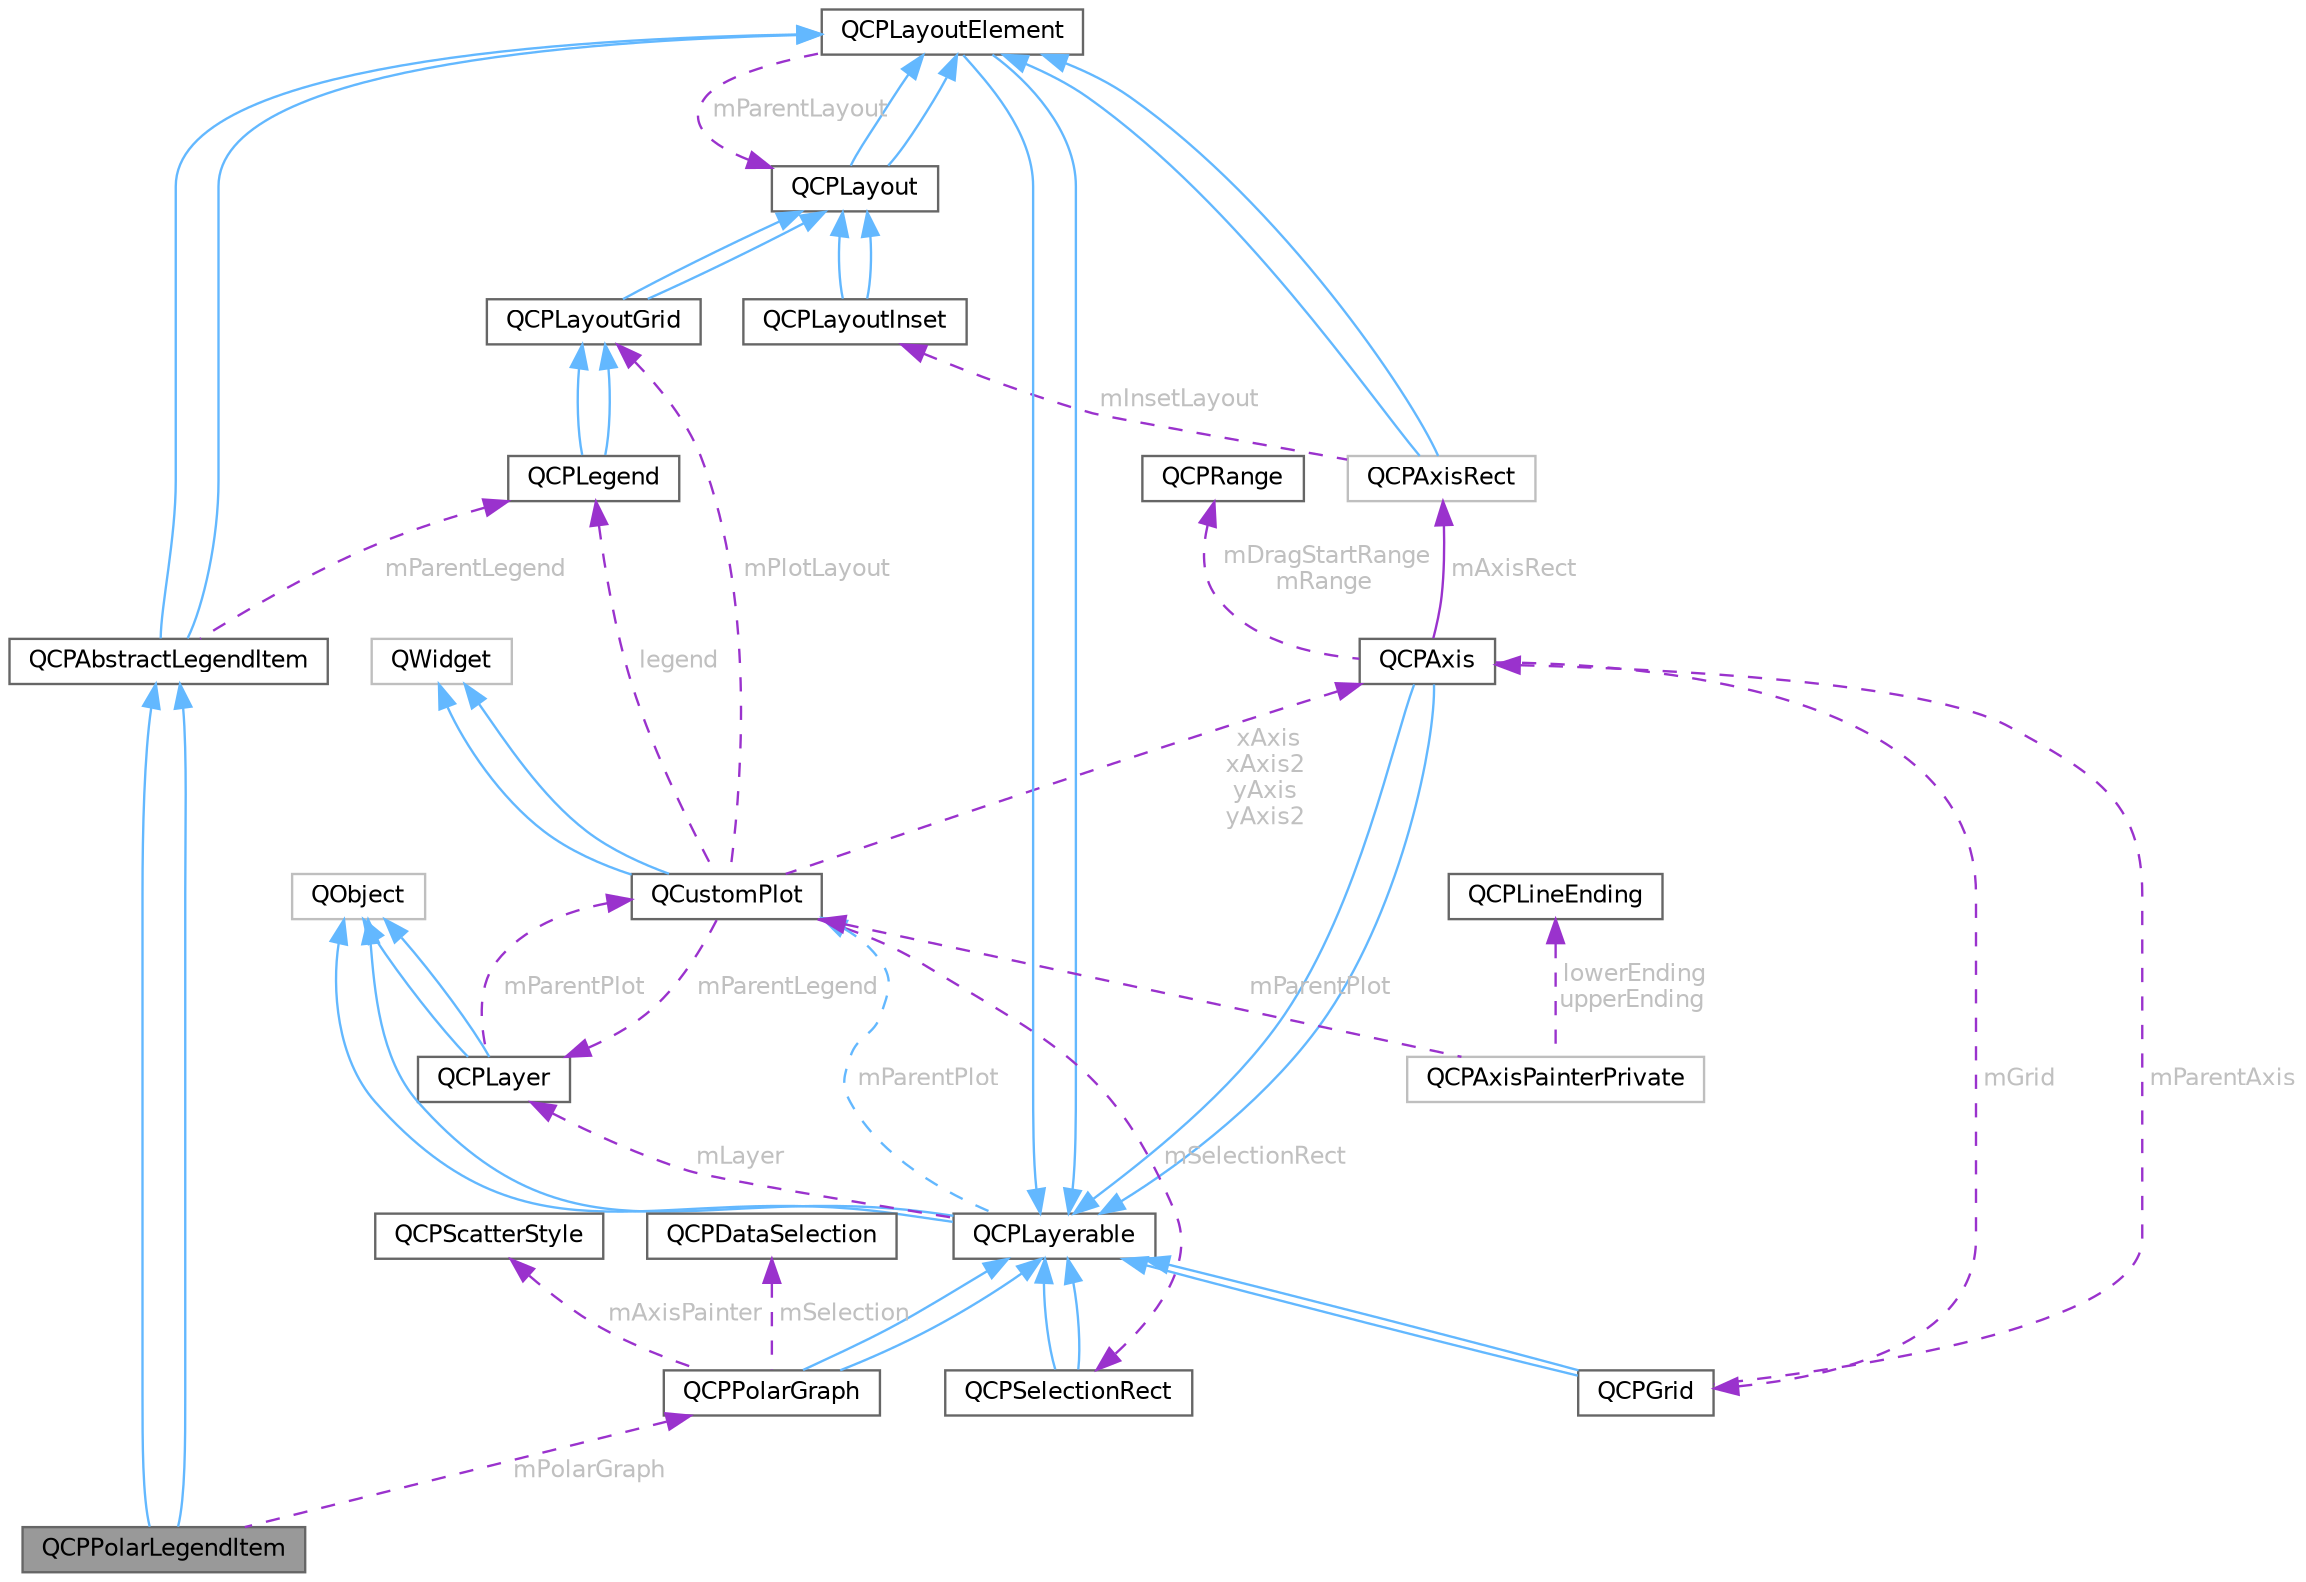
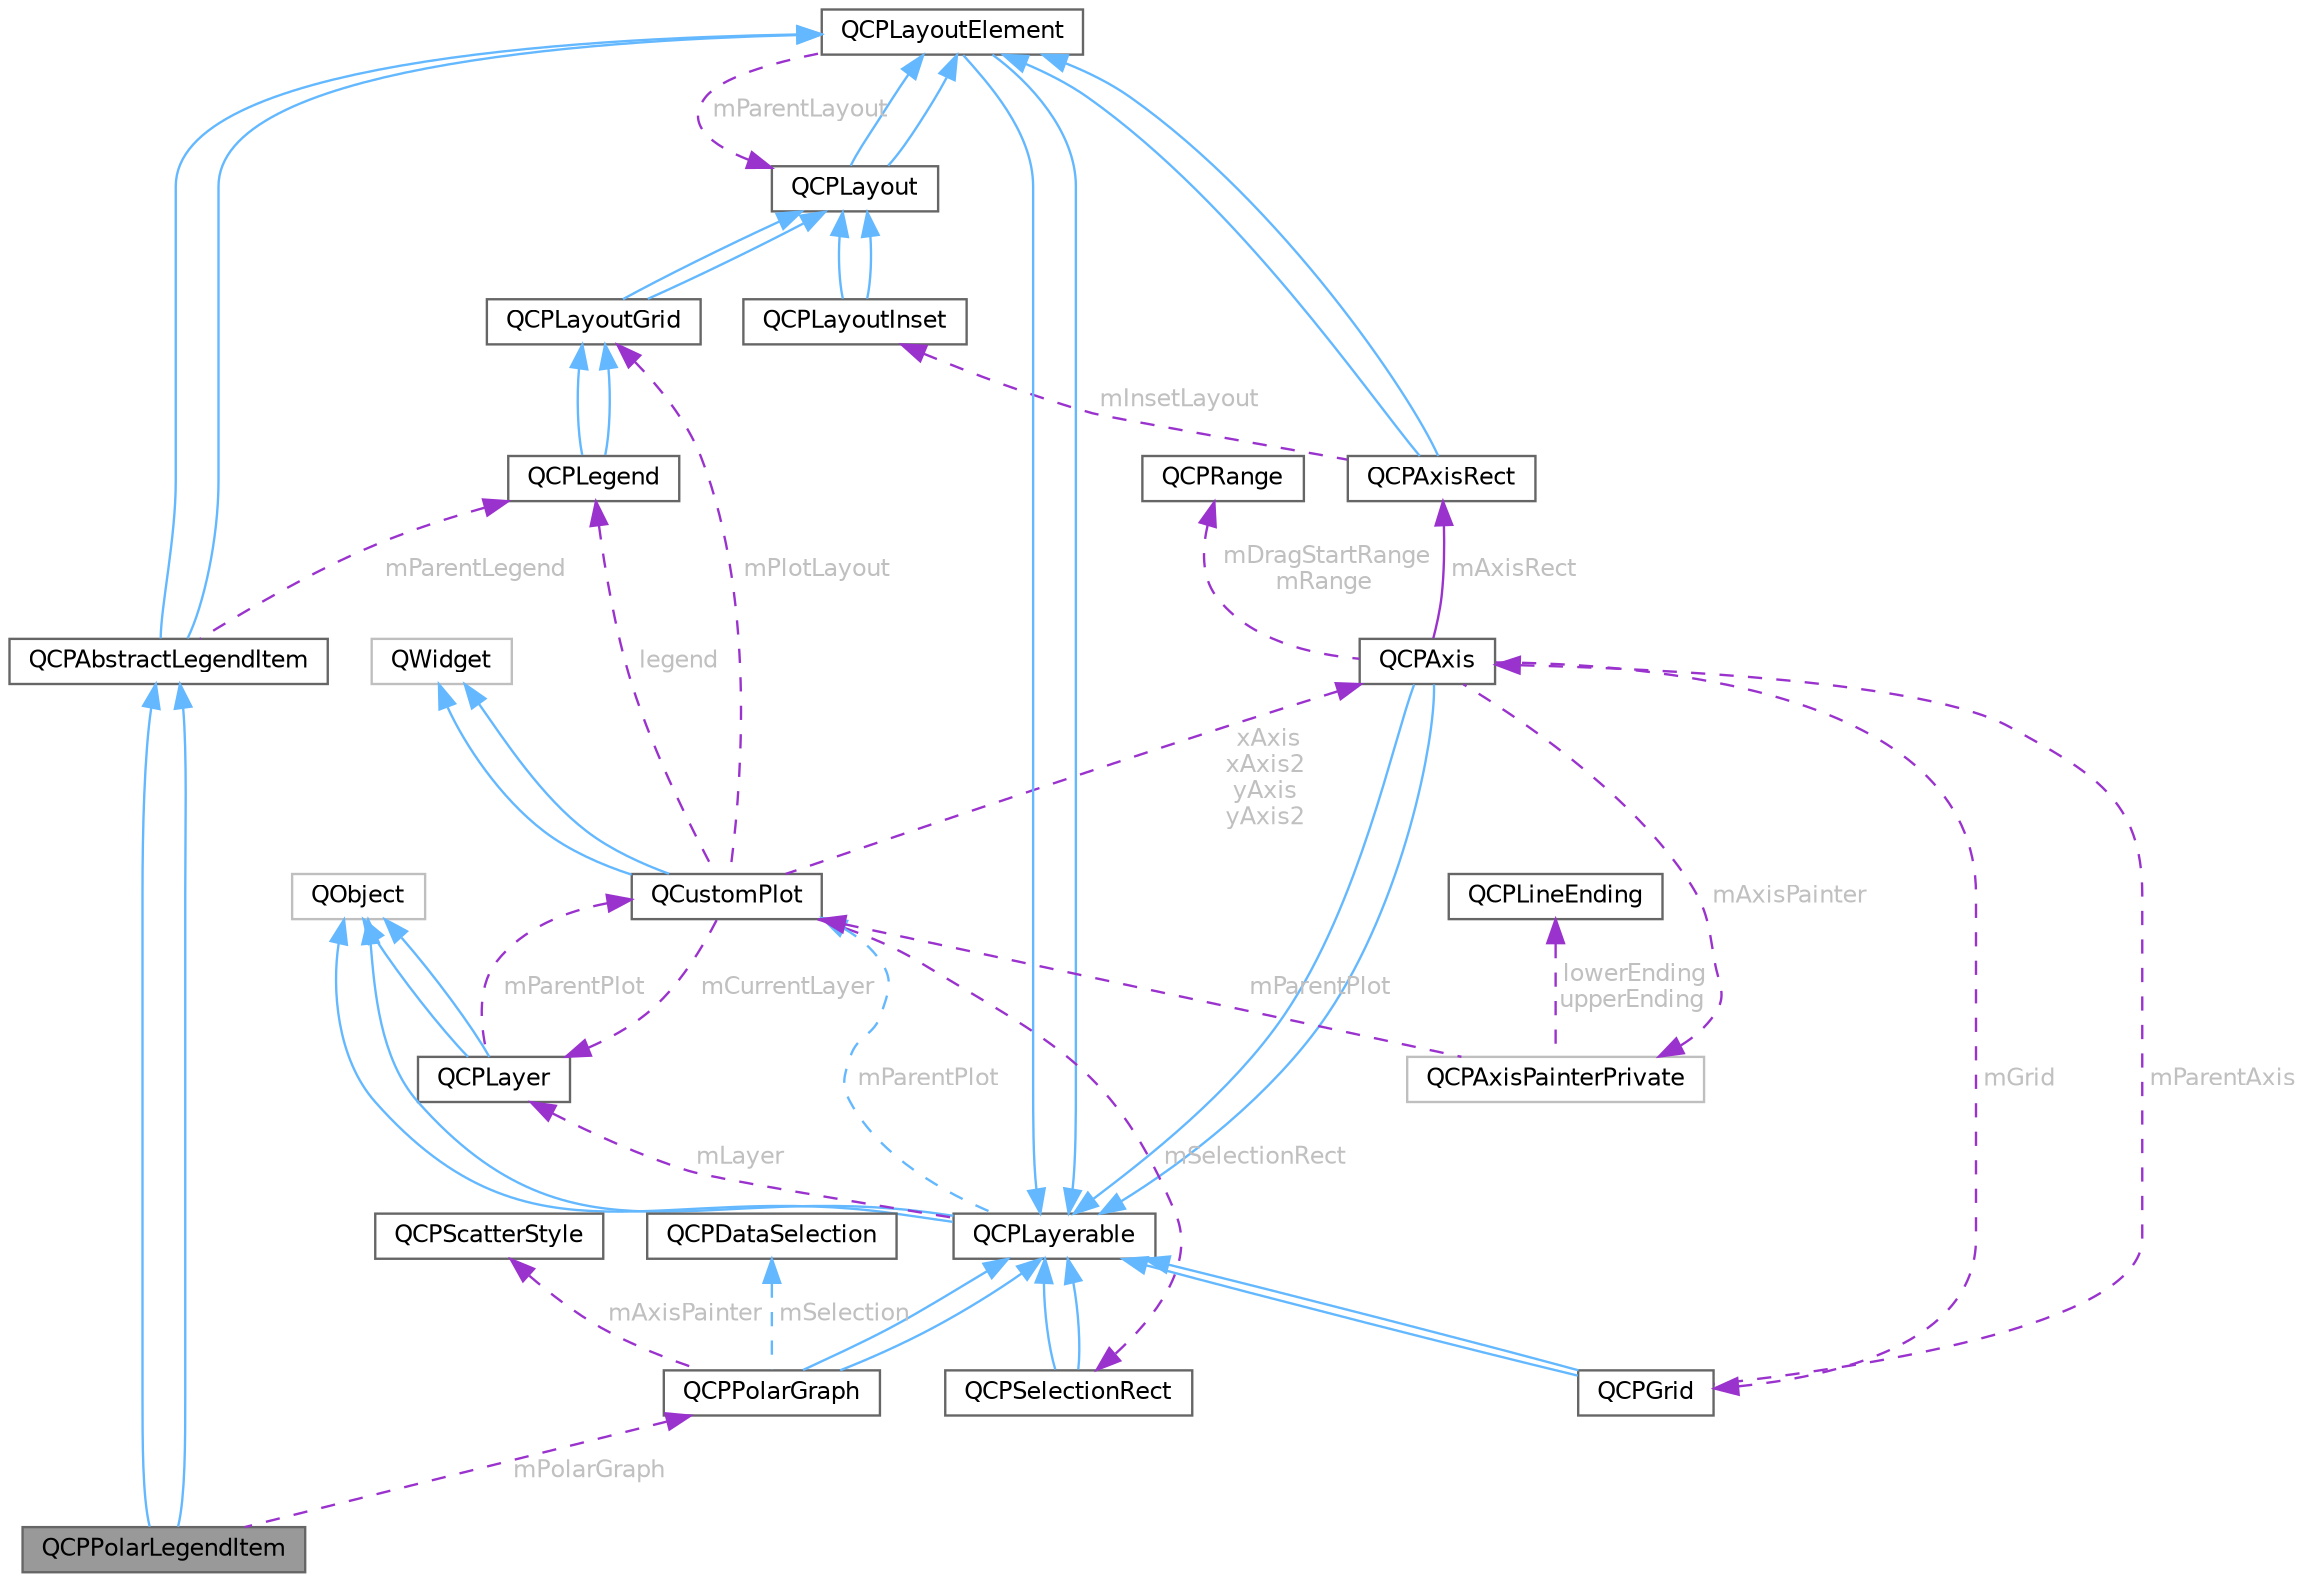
(1442, 479) -> (1442, 479)
none -> (1653, 836)
(784, 988) -> (784, 988)
(772, 1326) -> (772, 1326)
